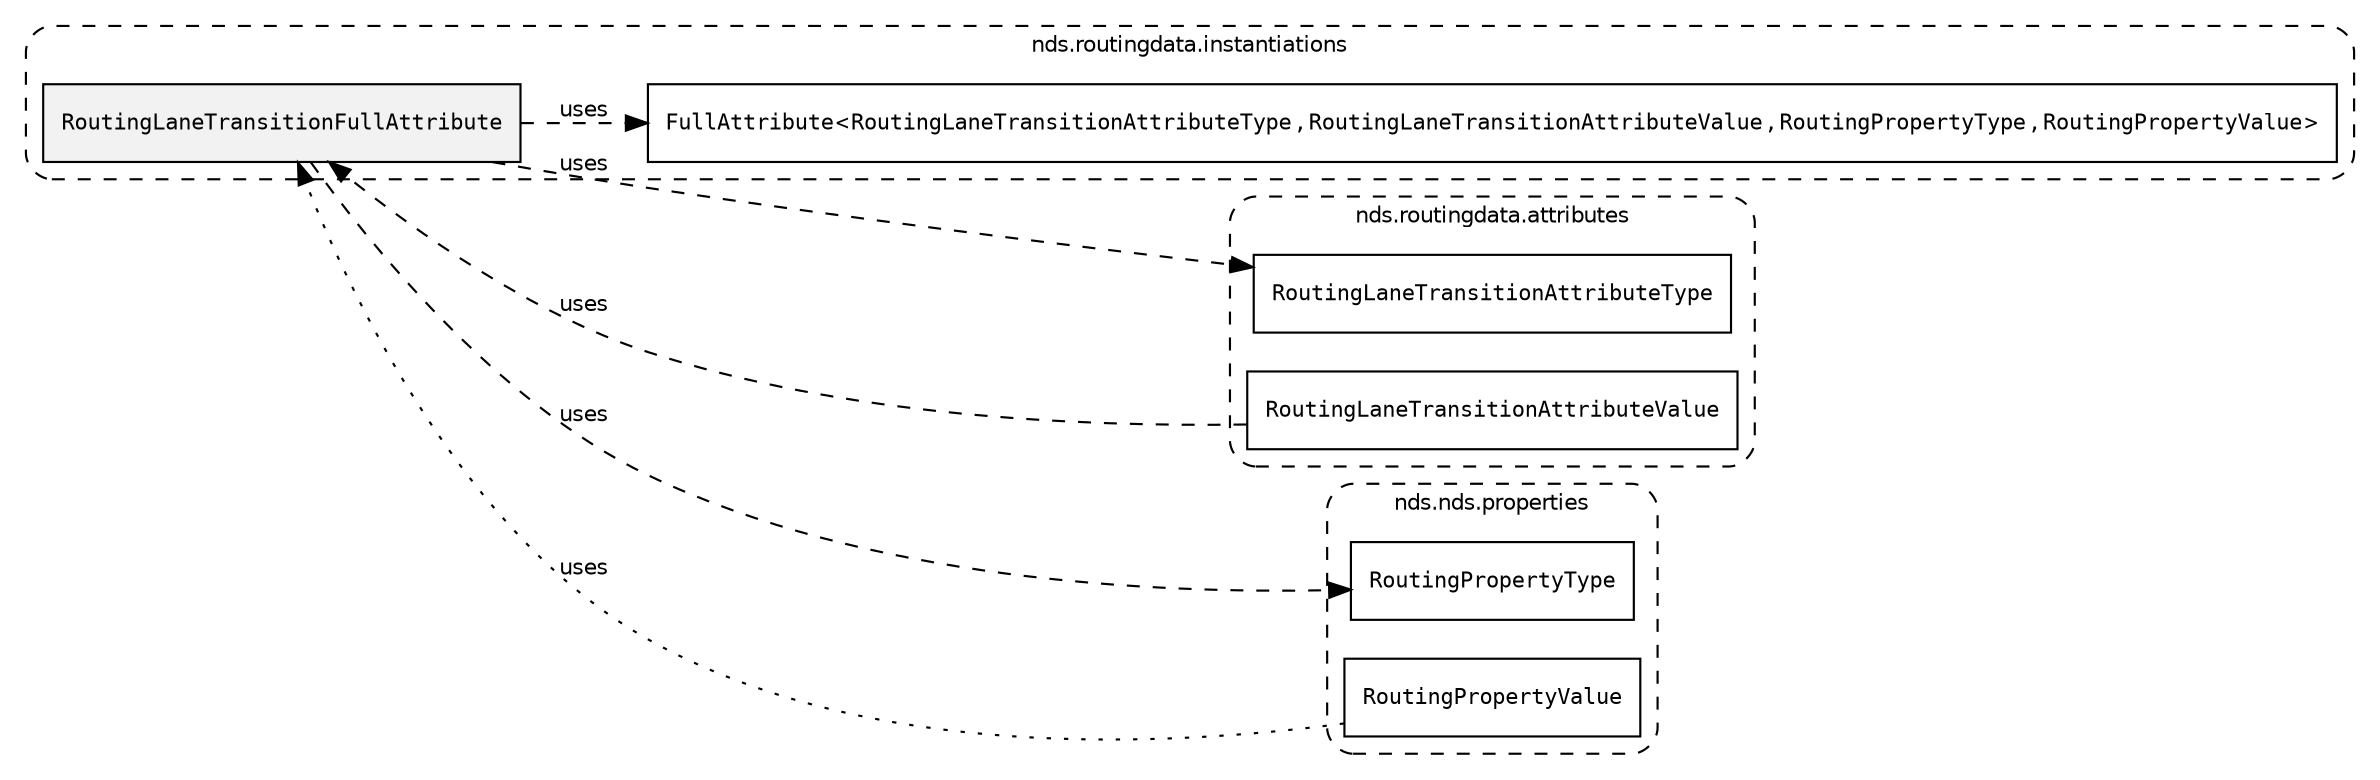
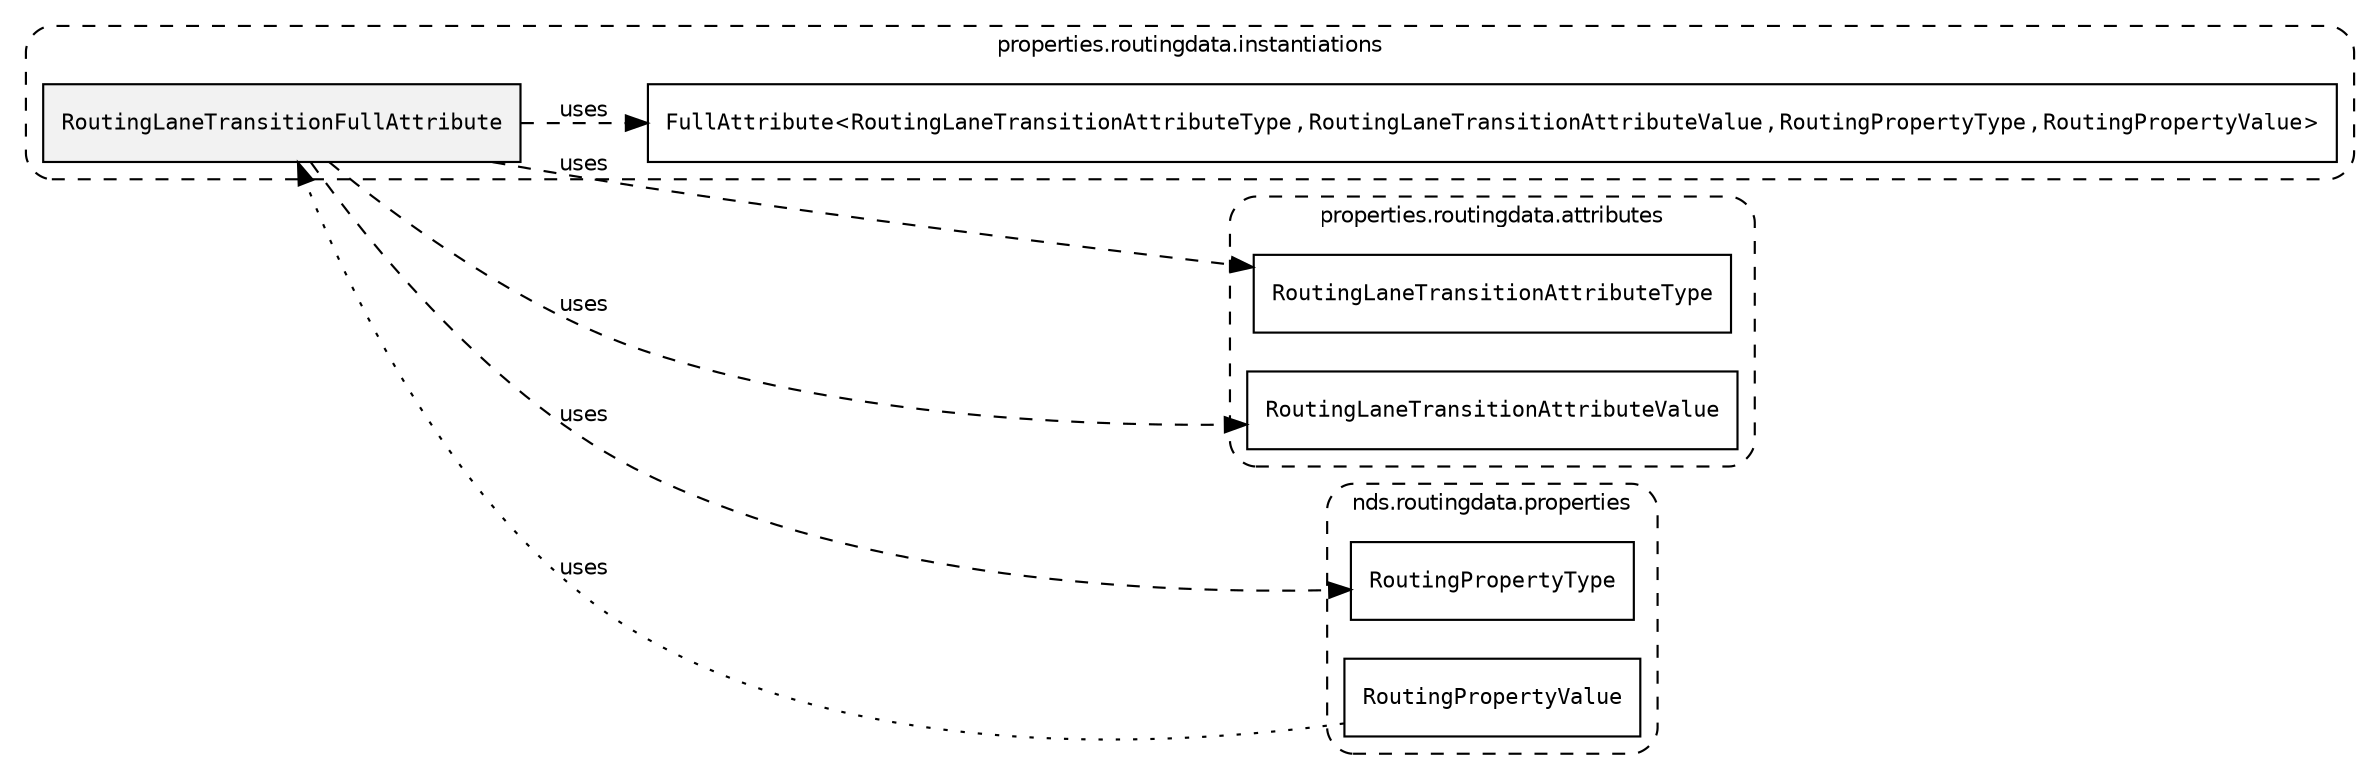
(1190, 46) -> (1190, 46)
(1492, 217) -> (1492, 217)
(771, 384) -> (749, 379)
(1492, 504) -> (1492, 504)
